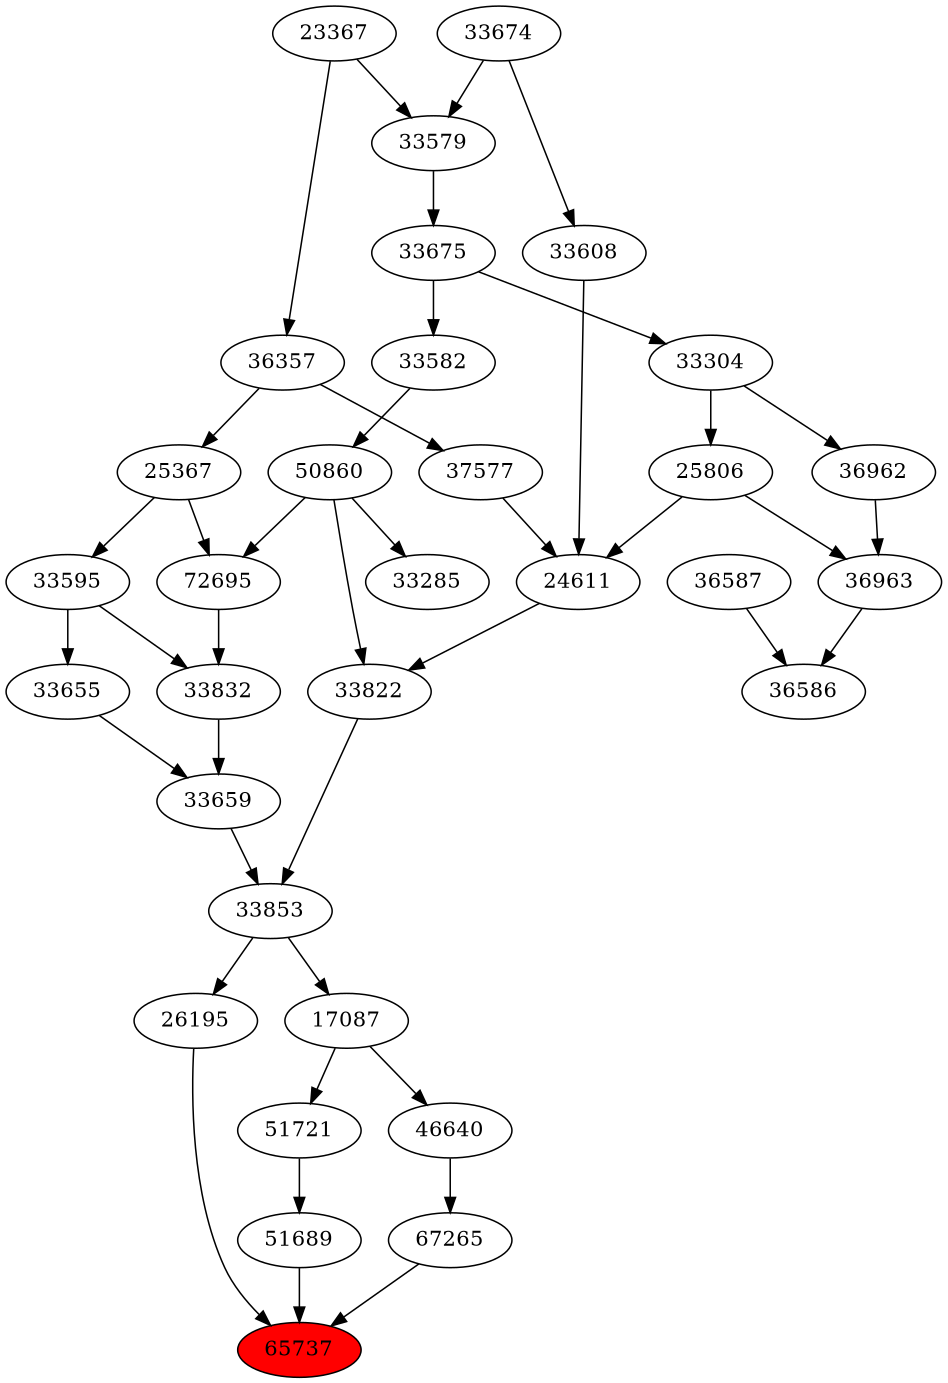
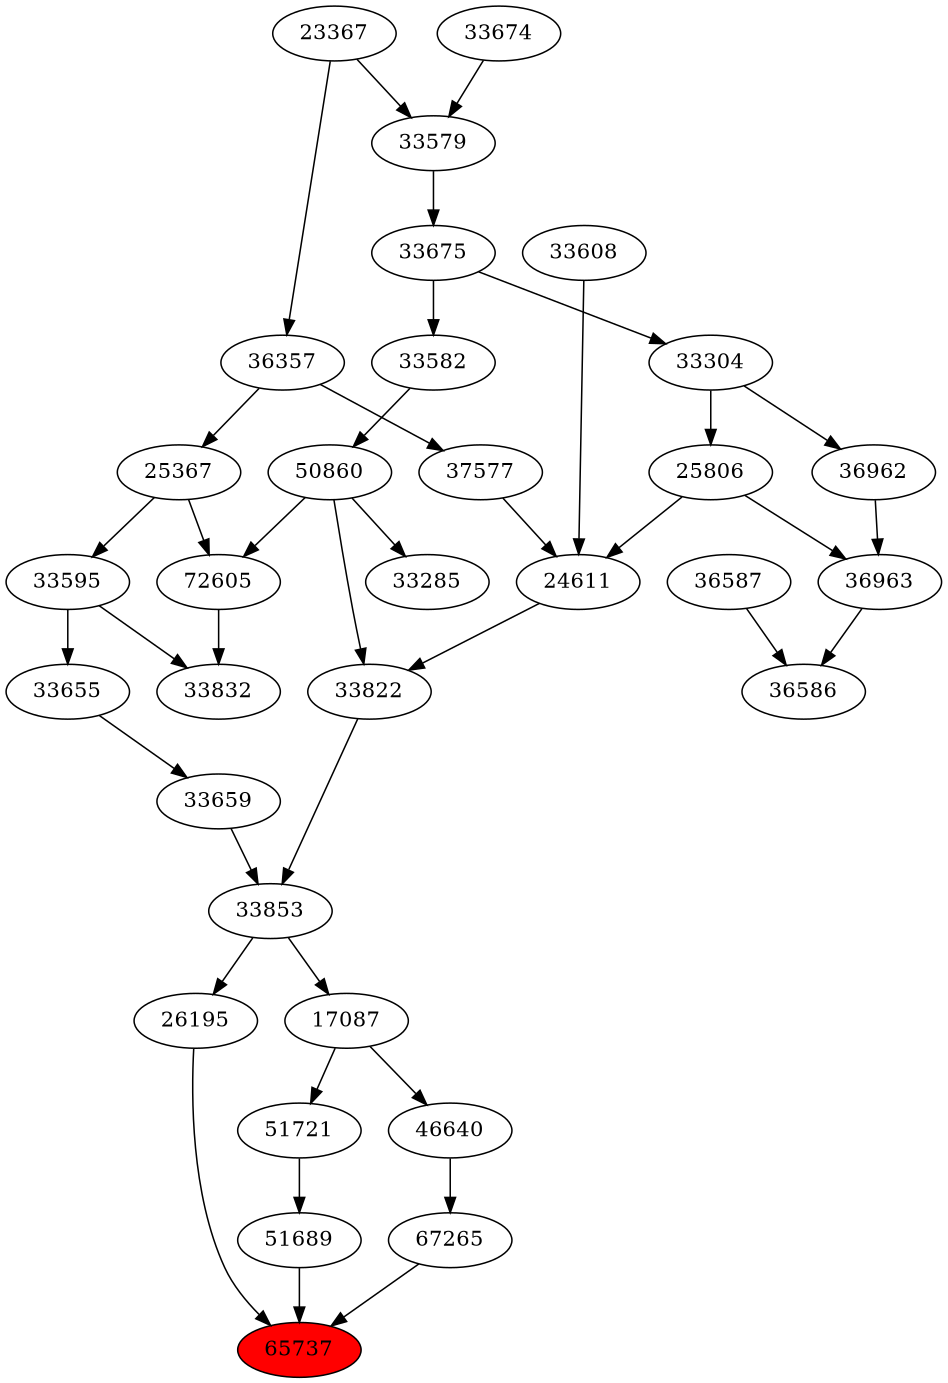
(539, 136) -> none
(219, 582) -> (219, 582)
(219, 739) -> none
